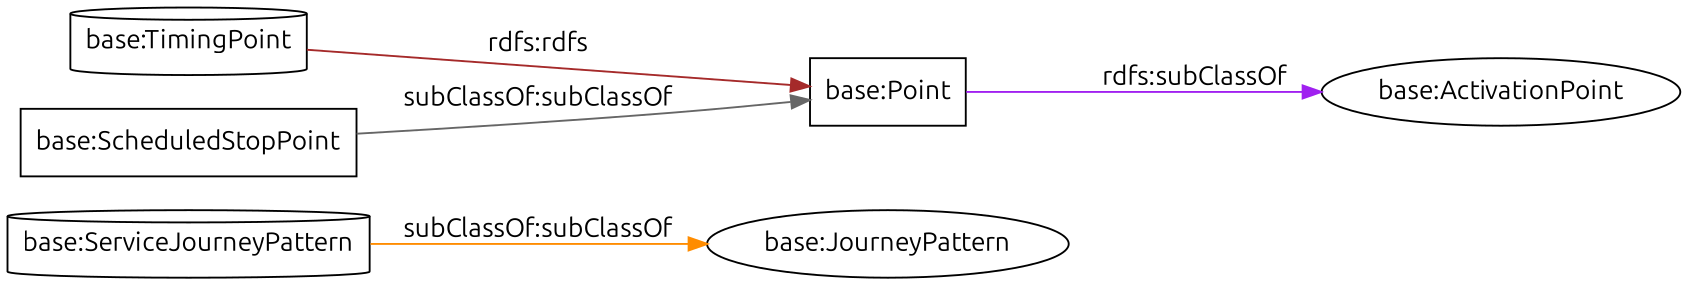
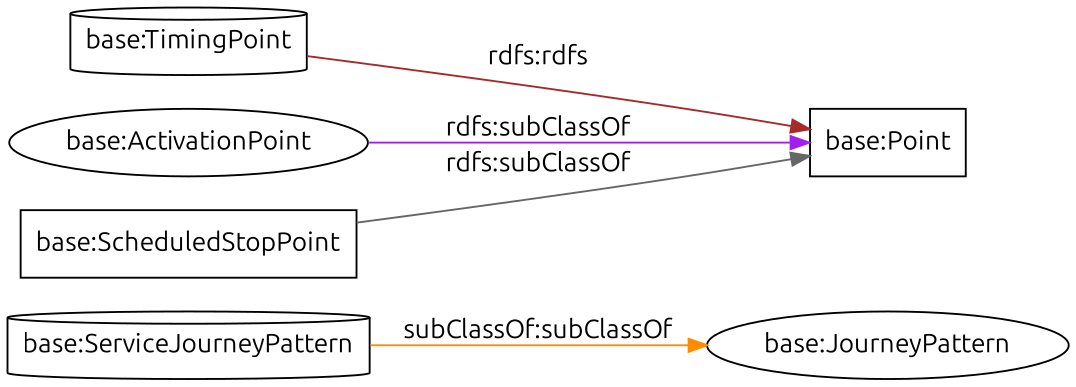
(1134, 92) -> (579, 143)
(539, 99) -> (539, 164)
